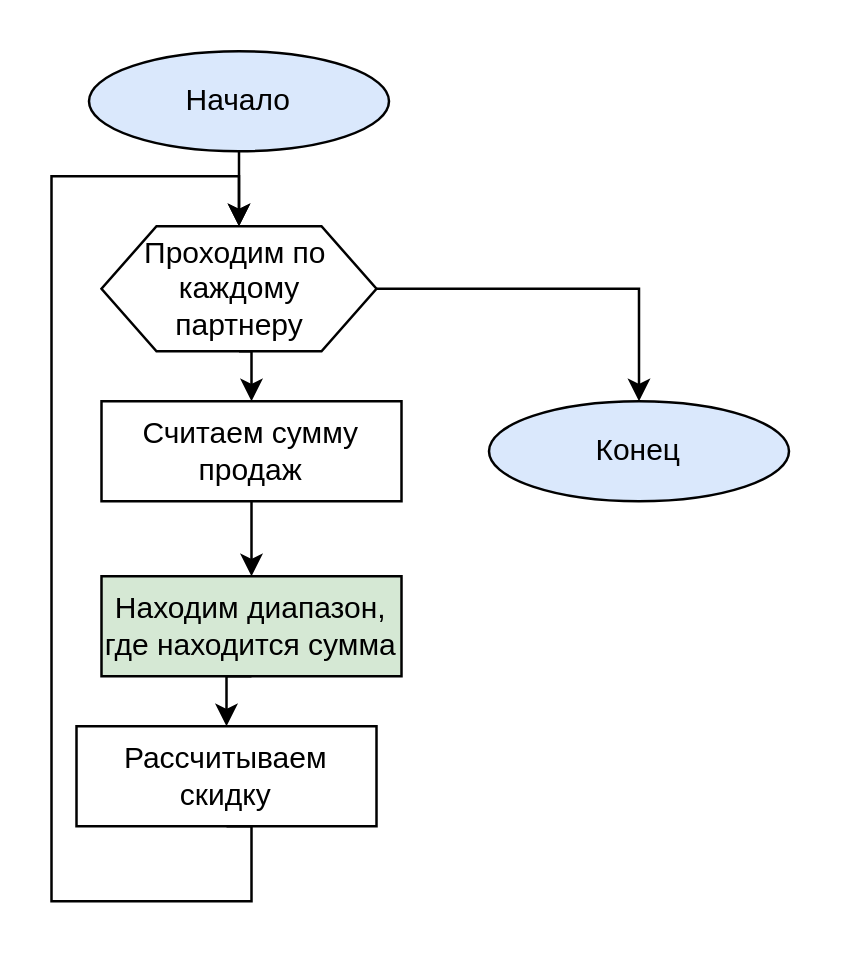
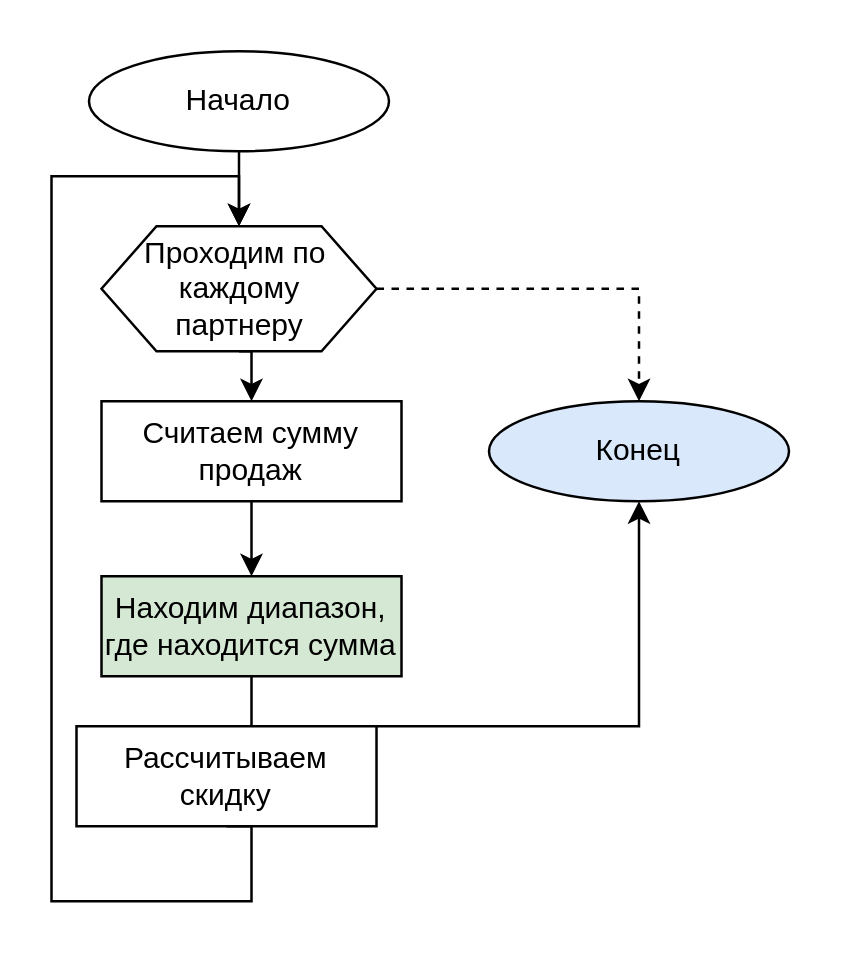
(239, 101) -> (239, 101)
(557, 289) -> (557, 289)
(226, 691) -> (612, 726)
